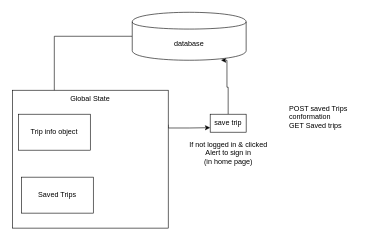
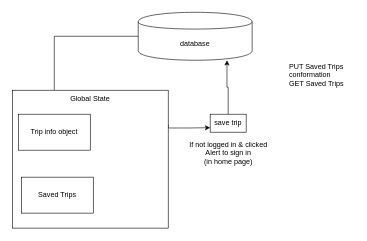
(189, 36) -> (195, 36)
none -> (321, 75)
(321, 117) -> none
